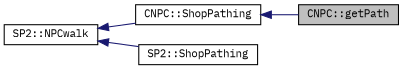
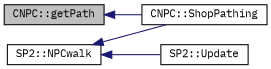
(285, 15) -> (128, 15)
(198, 55) -> (204, 55)
